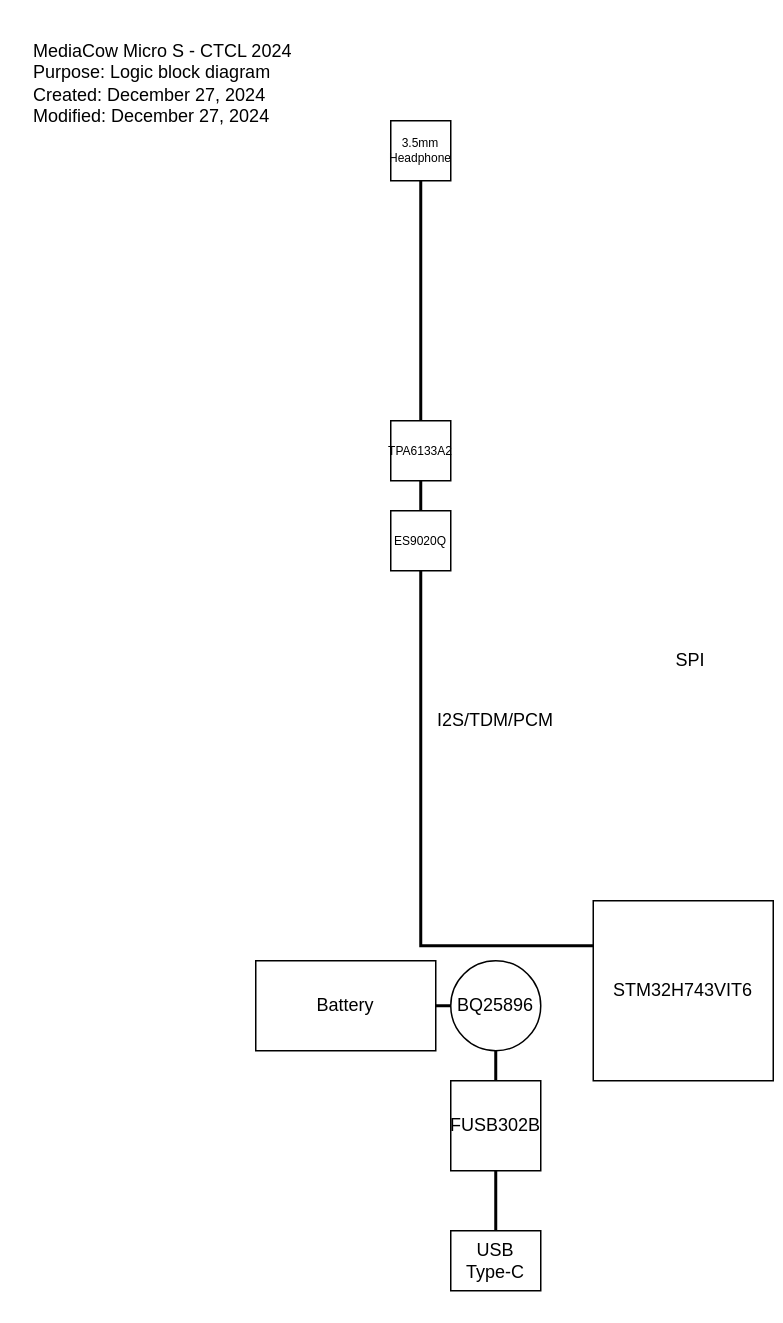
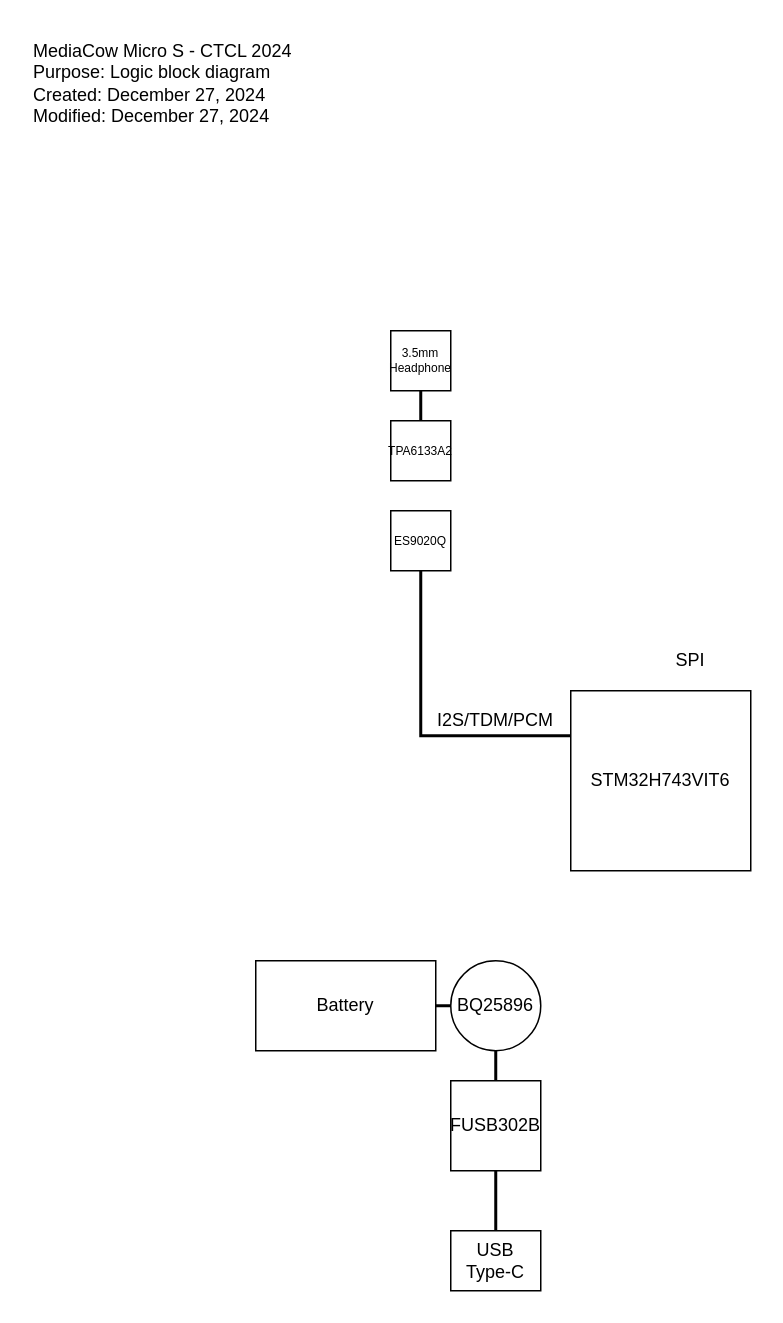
(421, 151) -> (421, 361)
(421, 496) -> none
(683, 991) -> (661, 781)
